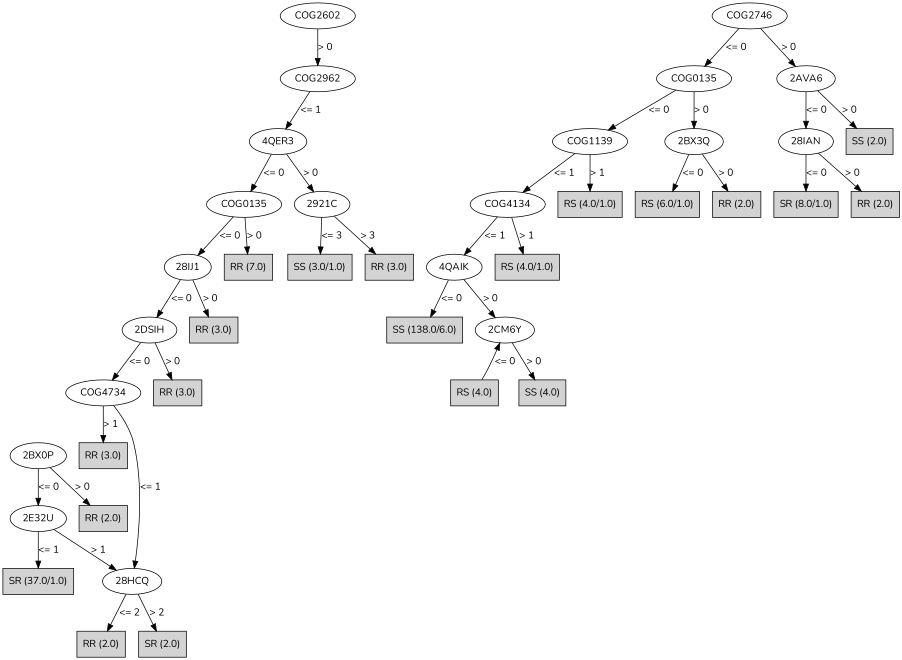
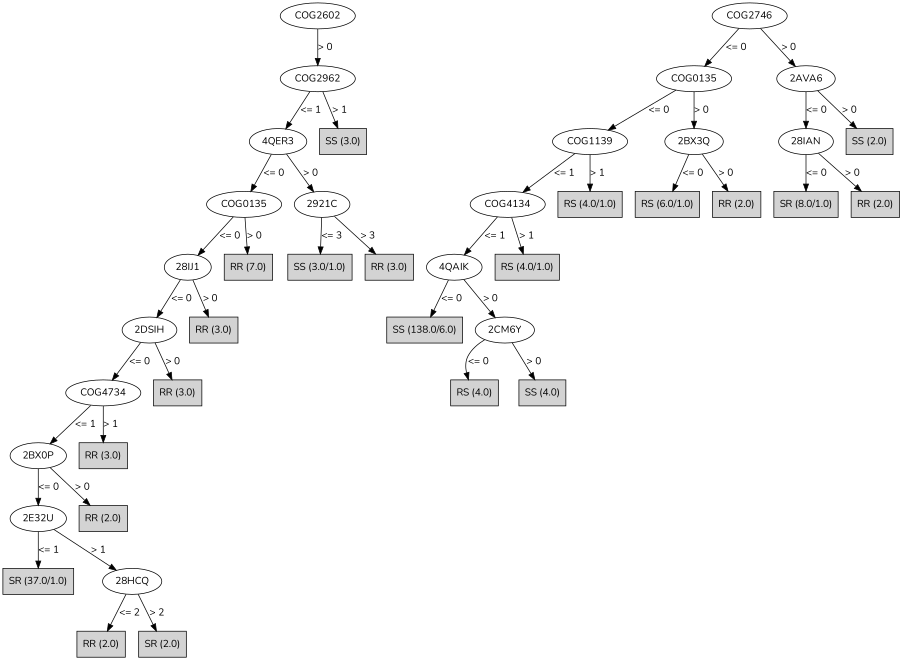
none -> (343, 142)
(490, 365) -> (470, 353)
(139, 480) -> (73, 422)
